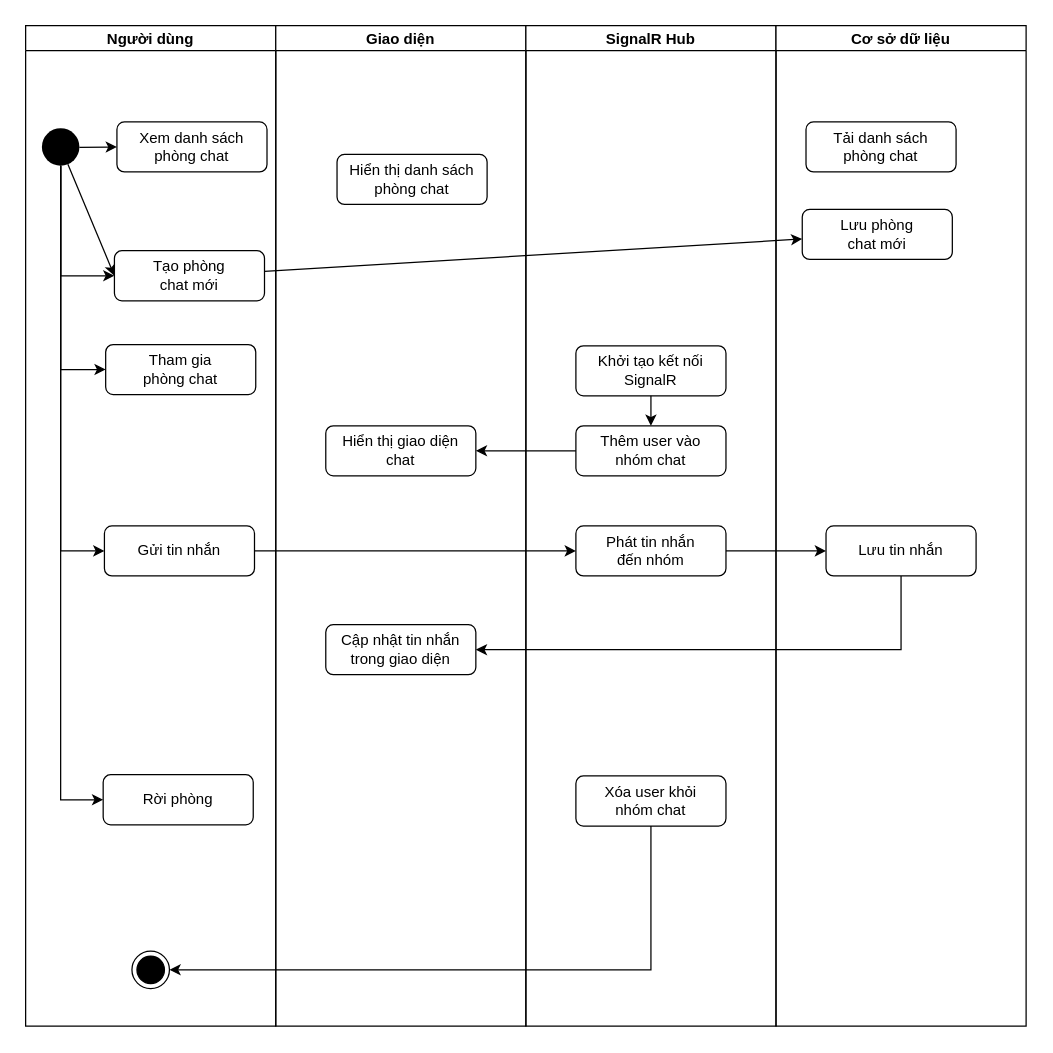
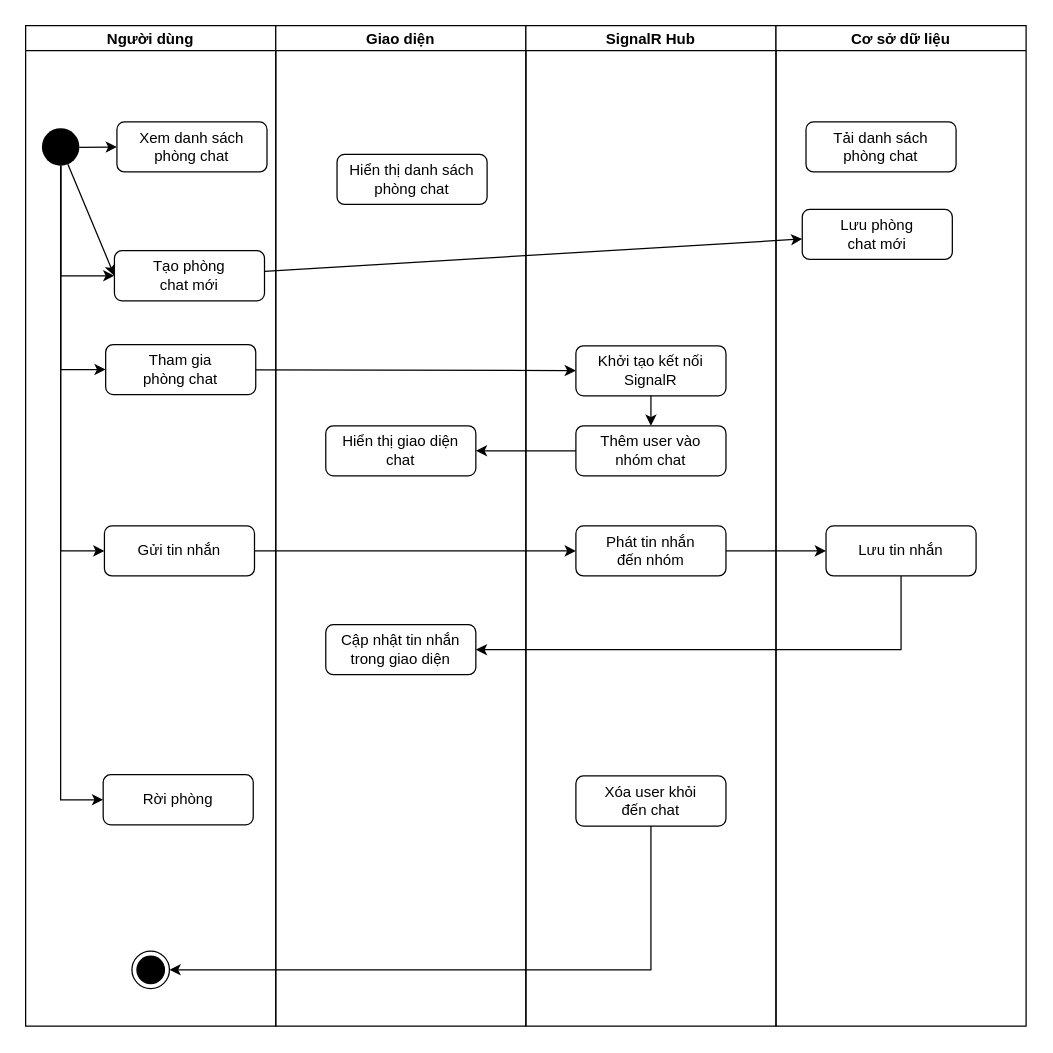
none -> (412, 370)
(651, 801) -> (651, 801)
